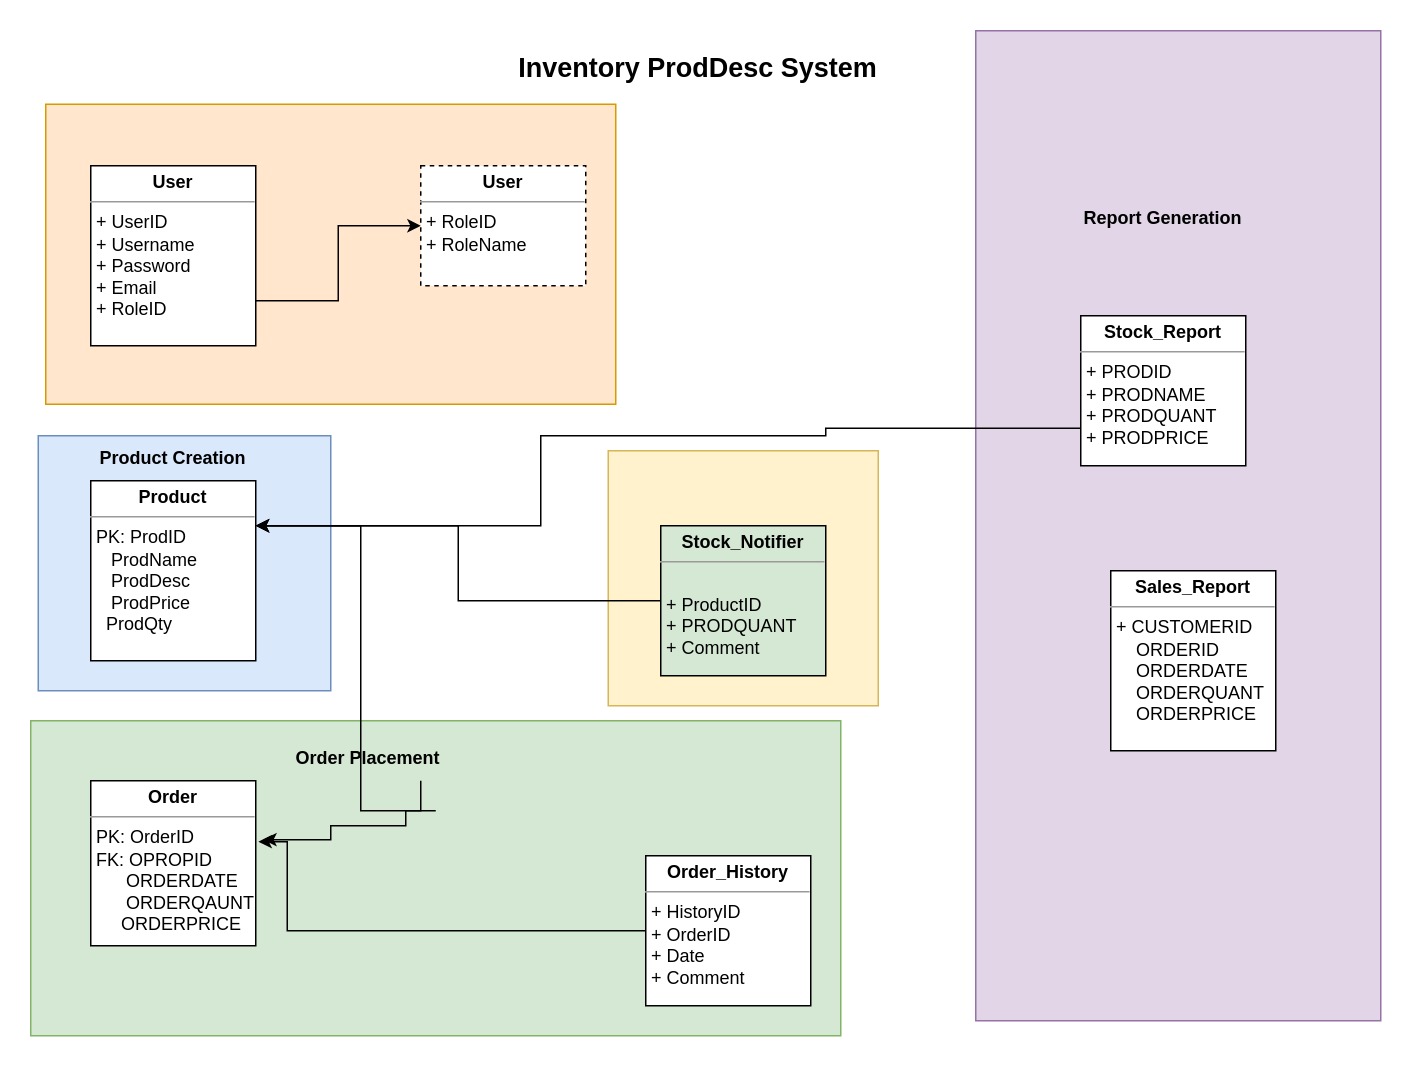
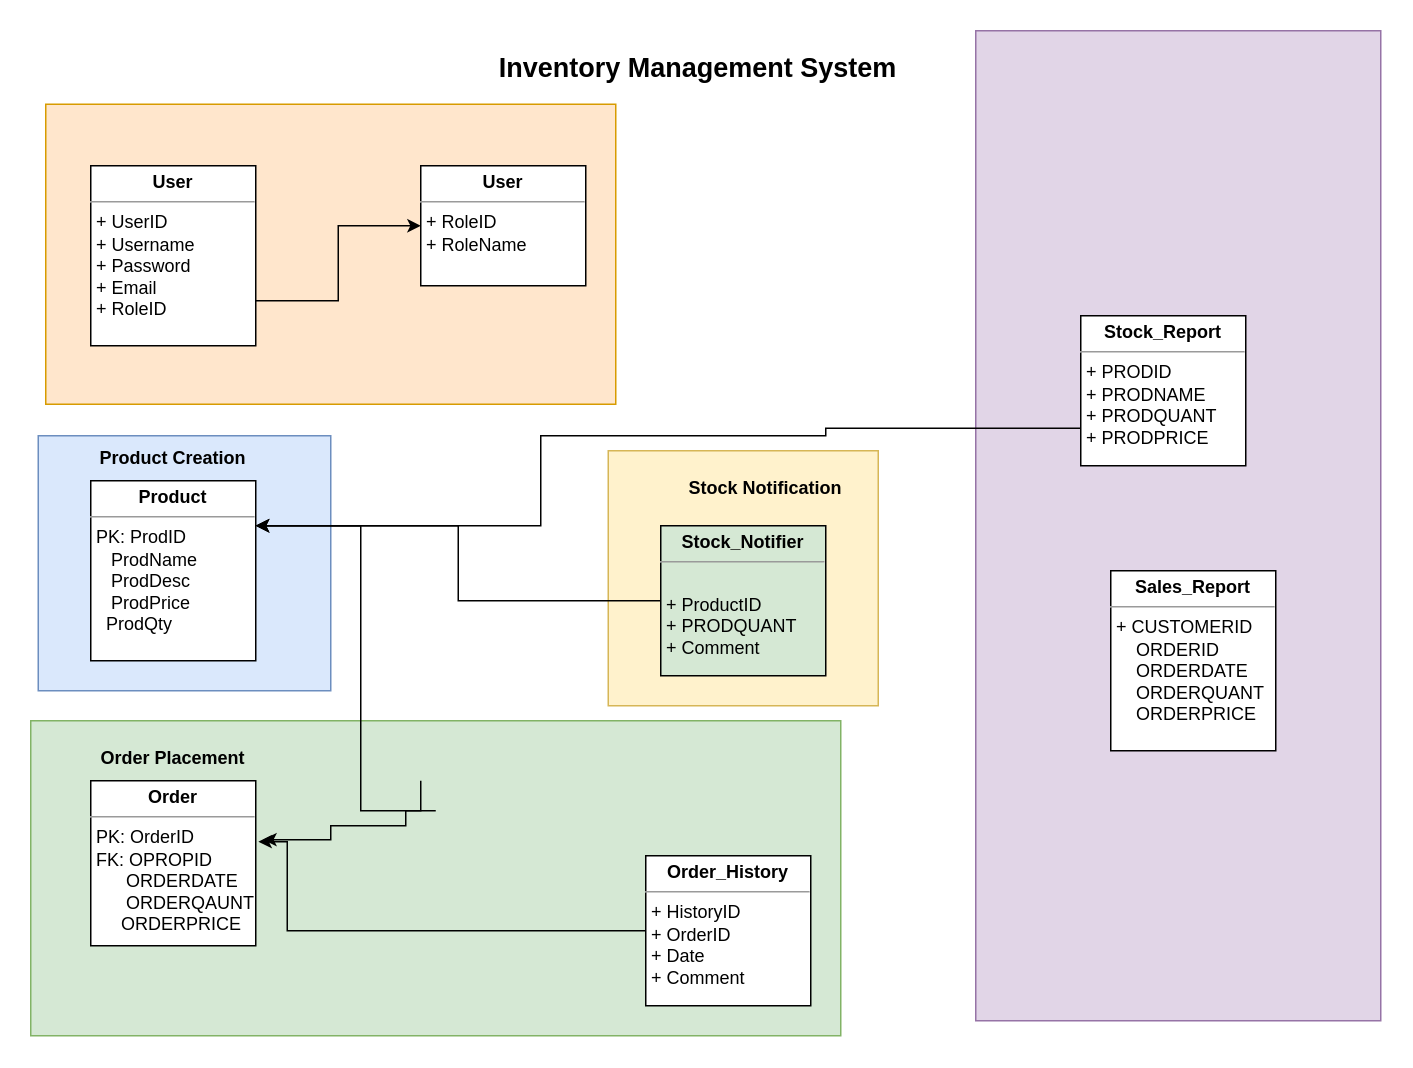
(698, 68) -> (698, 68)
(1163, 218) -> none
(503, 226) -> (503, 226)
none -> (766, 488)
(368, 758) -> (173, 758)
